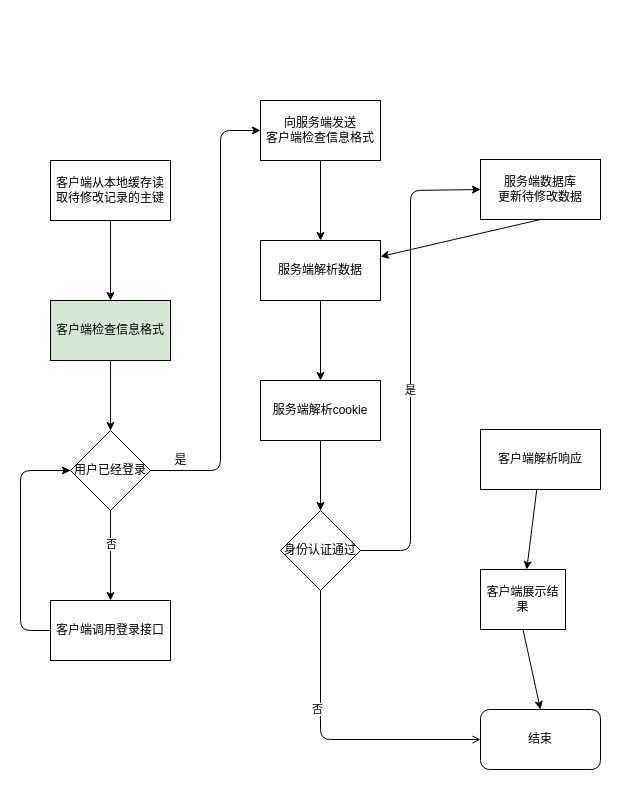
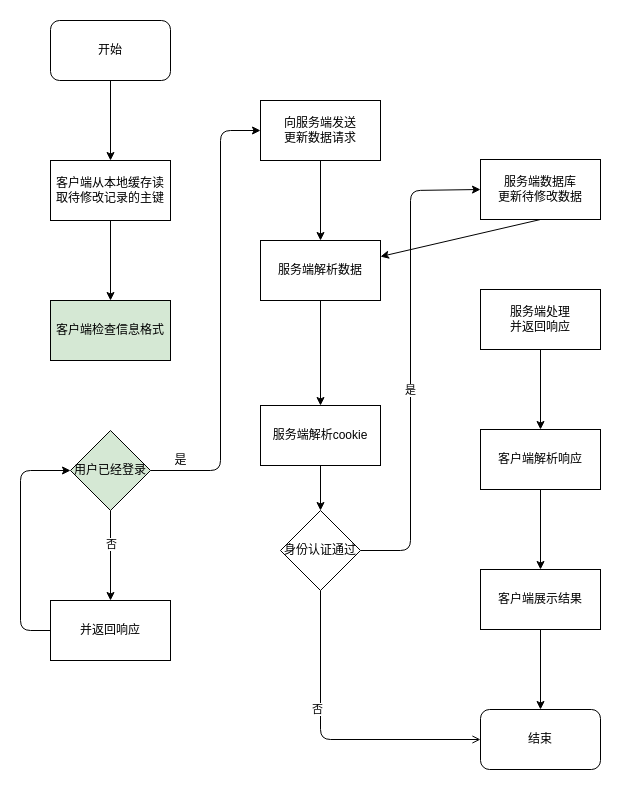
none -> (111, 51)
none -> (111, 117)
(321, 131) -> (321, 131)
none -> (541, 320)
none -> (541, 386)
(111, 392) -> none
(321, 411) -> (321, 436)
(111, 471) -> (111, 471)
(523, 600) -> (541, 600)
(111, 631) -> (111, 631)
